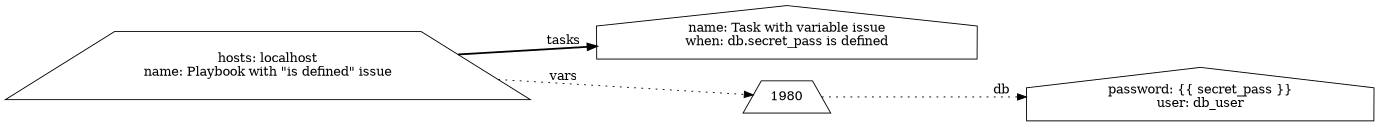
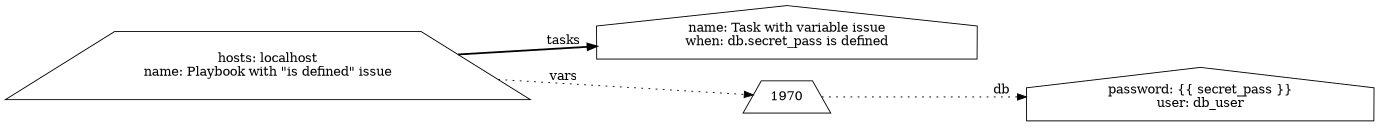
(787, 97) -> (787, 97)
